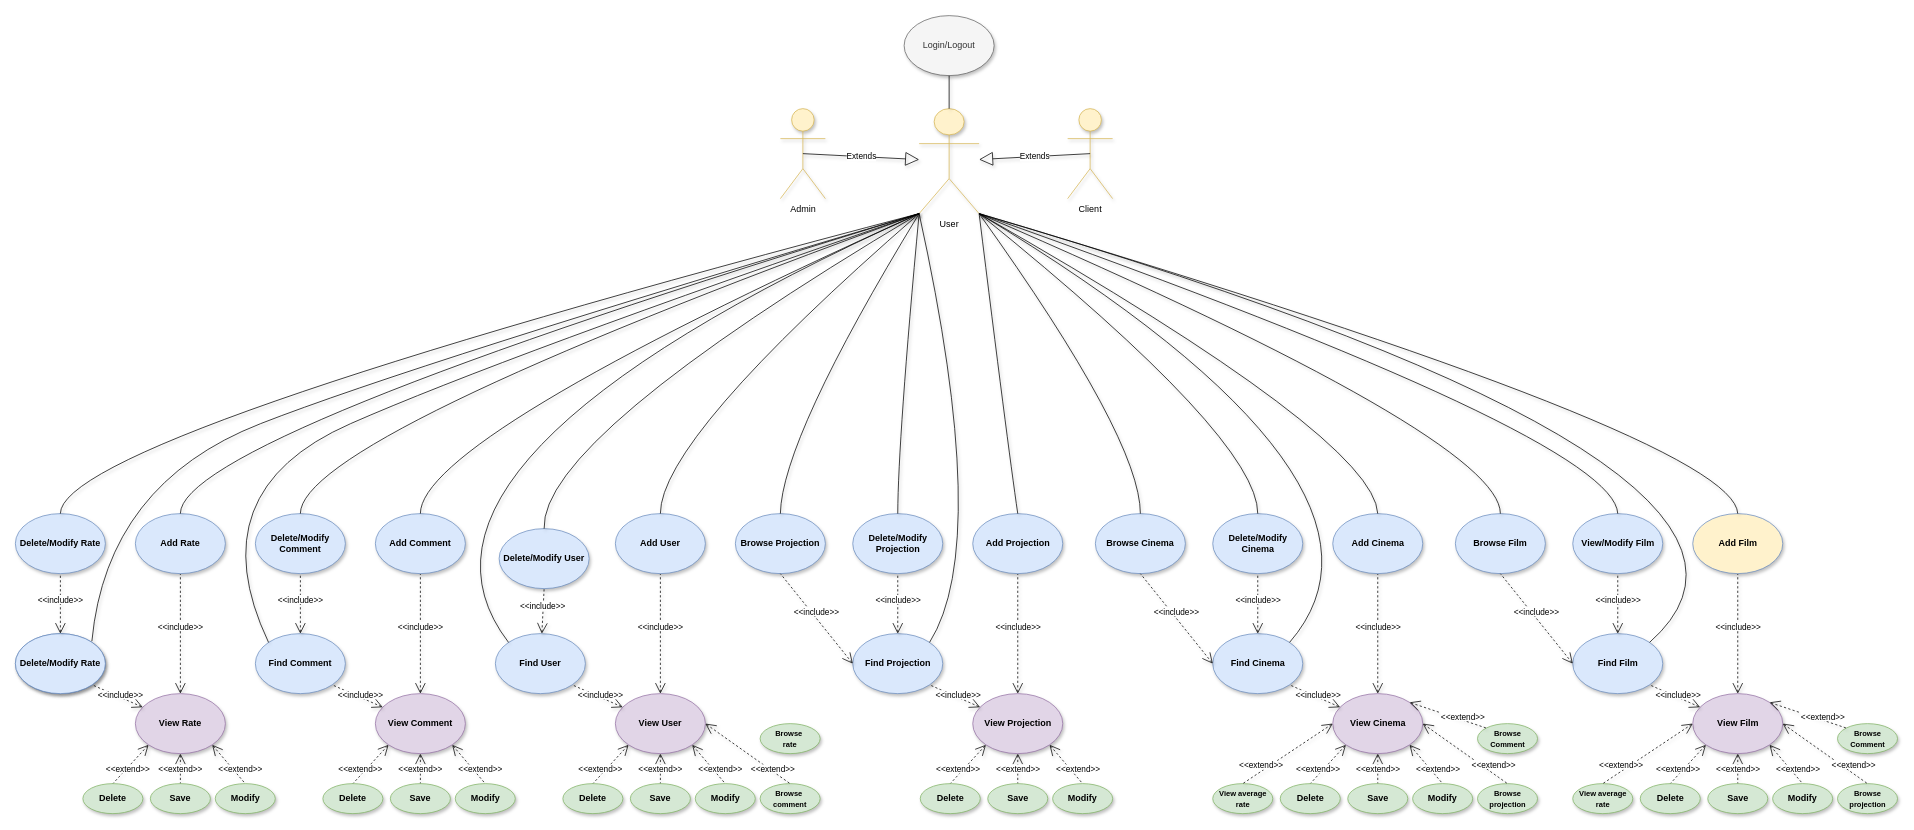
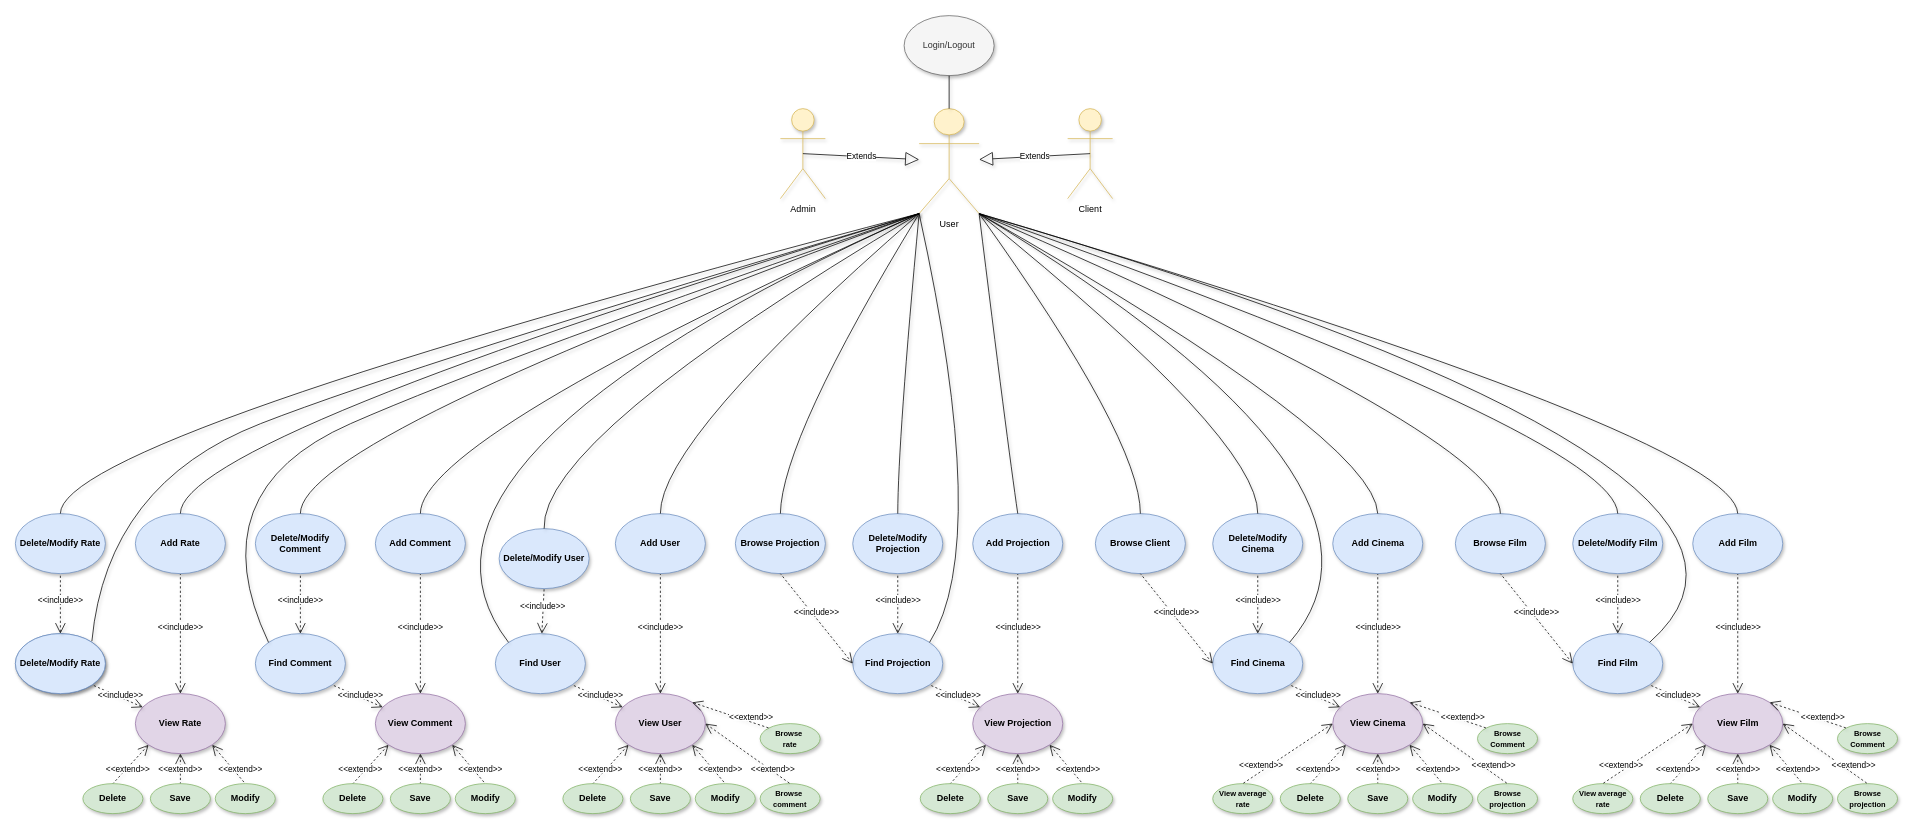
(1140, 543) -> (1140, 543)
(1618, 543) -> (1618, 543)
(1738, 543) -> (1738, 543)
none -> (731, 715)
